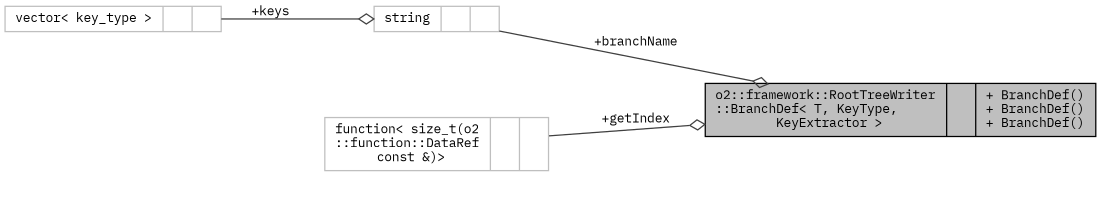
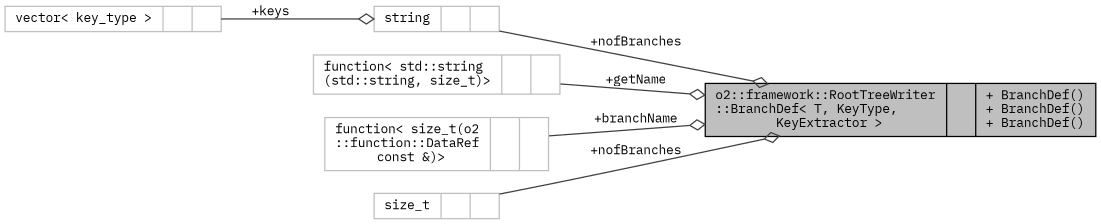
(633, 42) -> (633, 42)
none -> (437, 75)
(633, 119) -> (633, 119)
none -> (437, 206)
